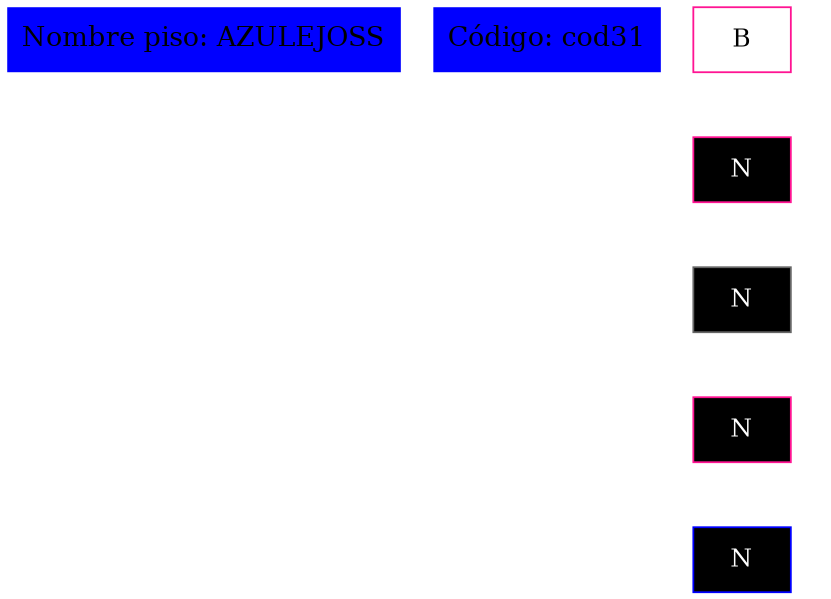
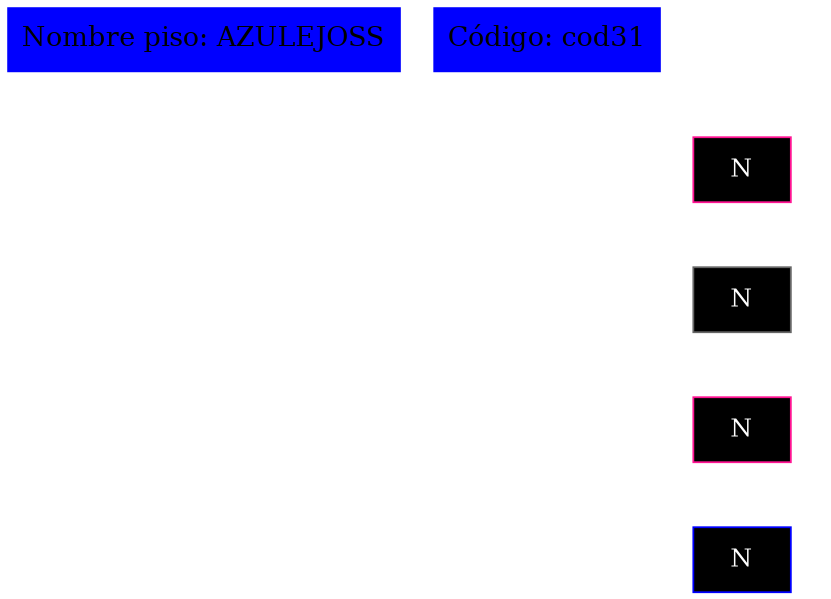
(742, 40) -> none
